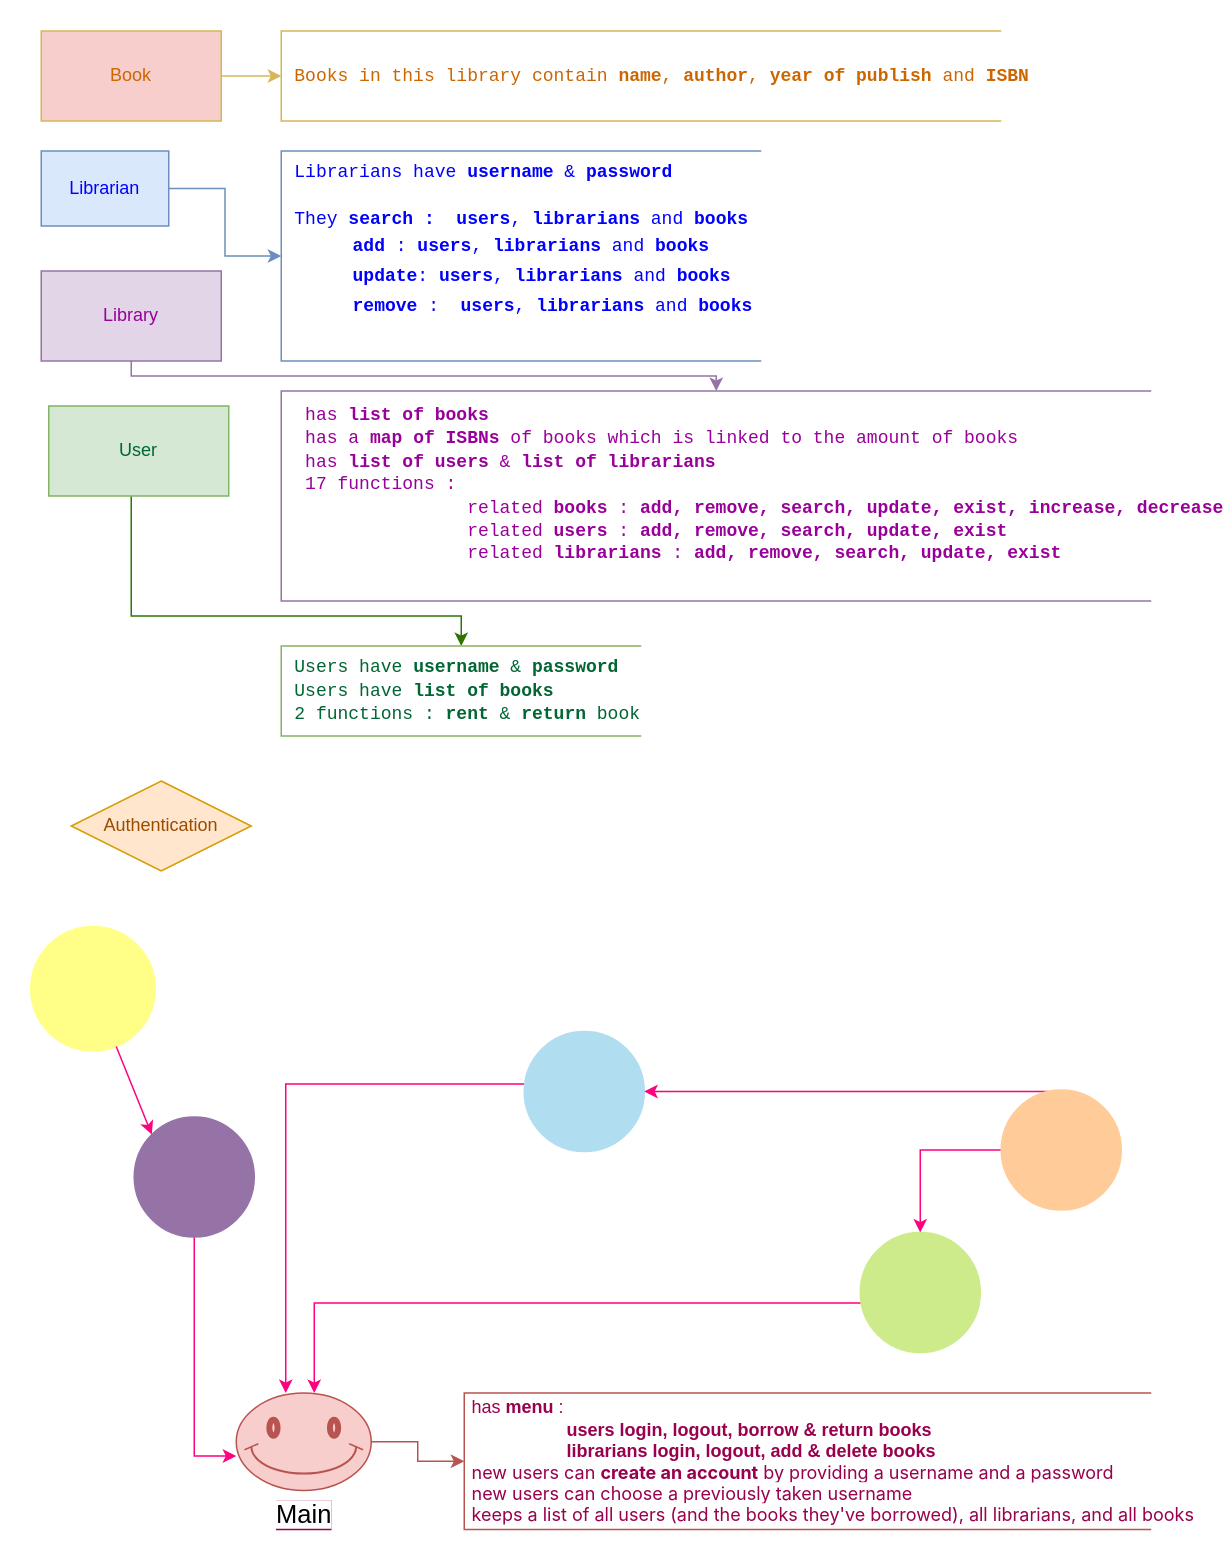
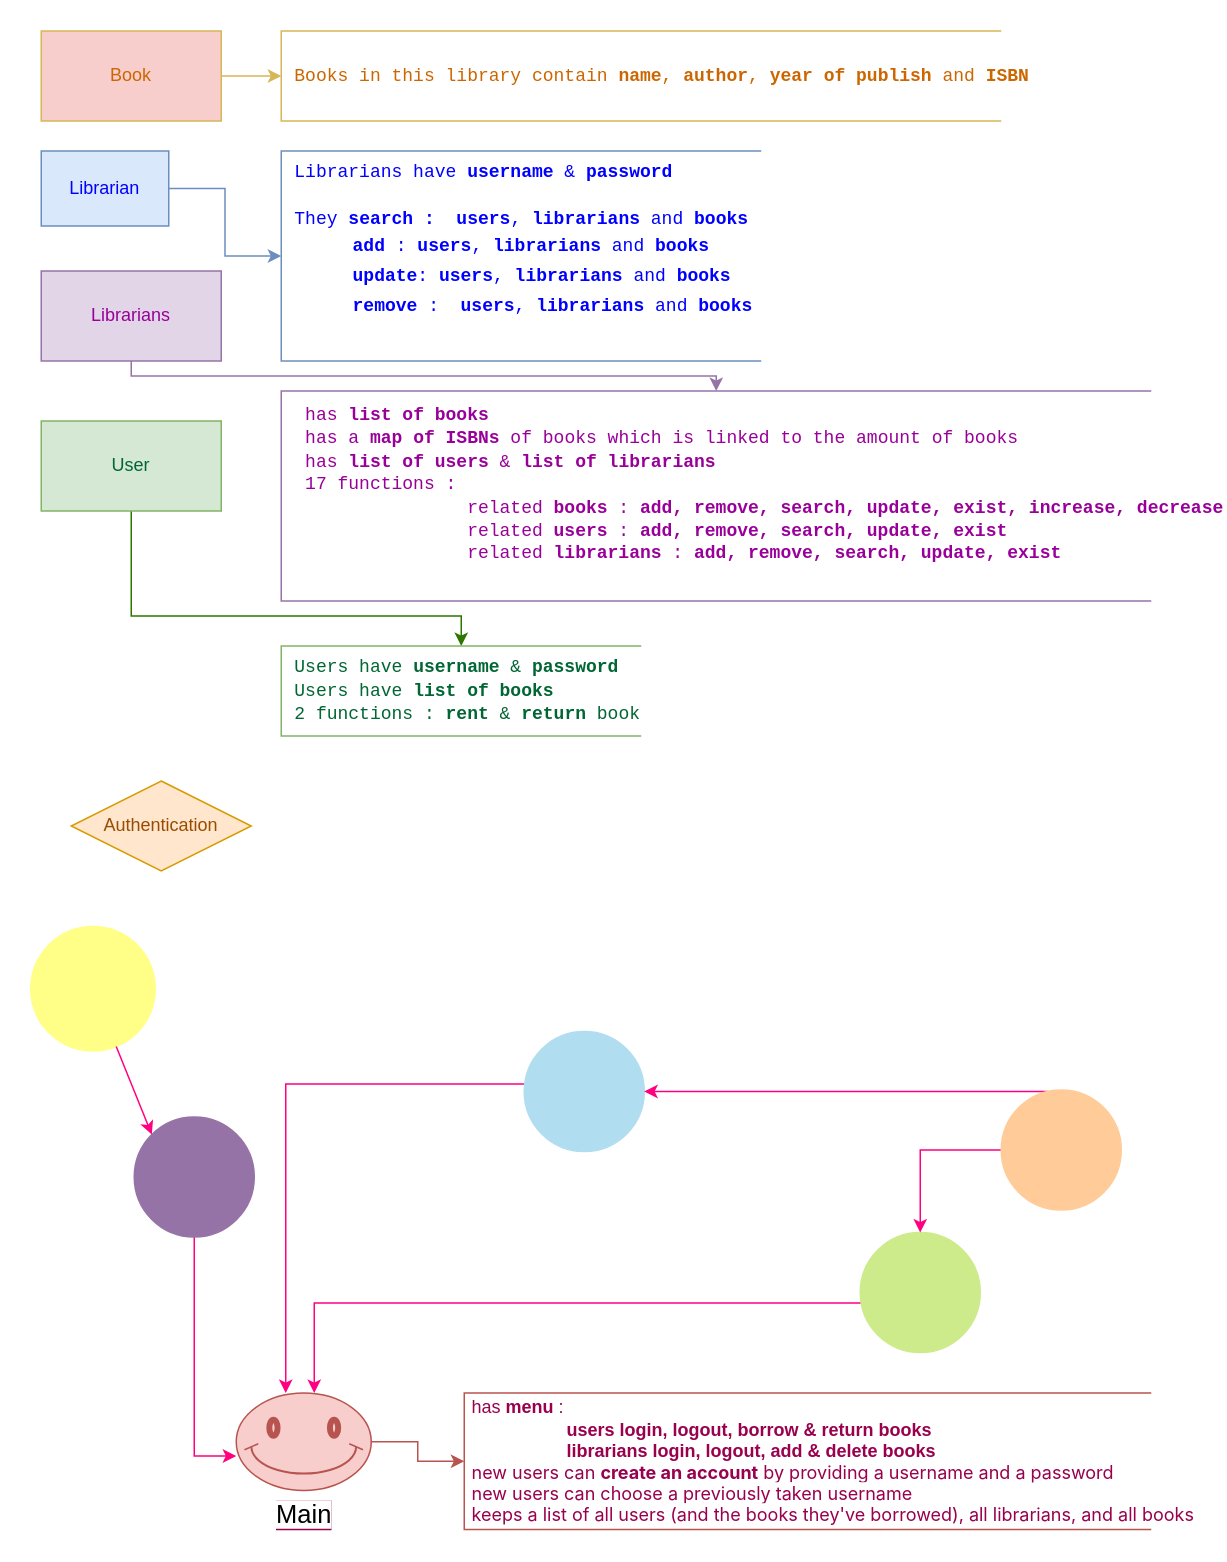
(131, 316) -> (131, 316)
(139, 451) -> (131, 466)
